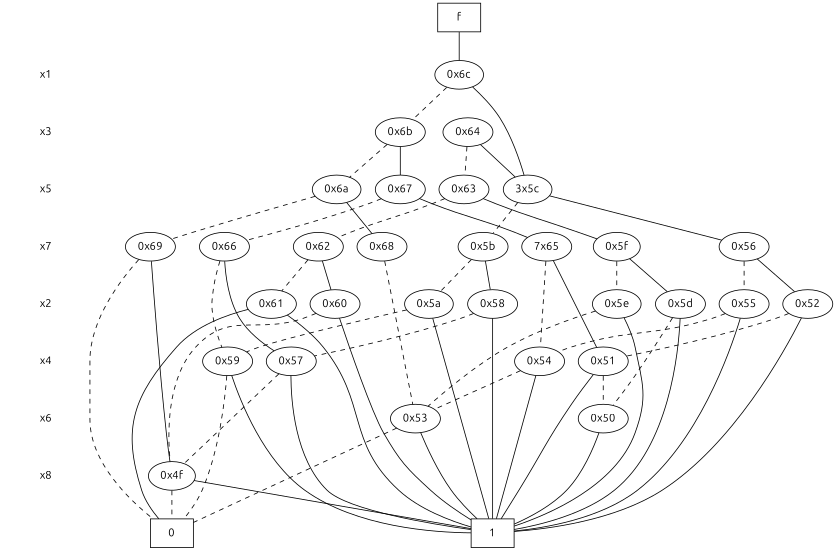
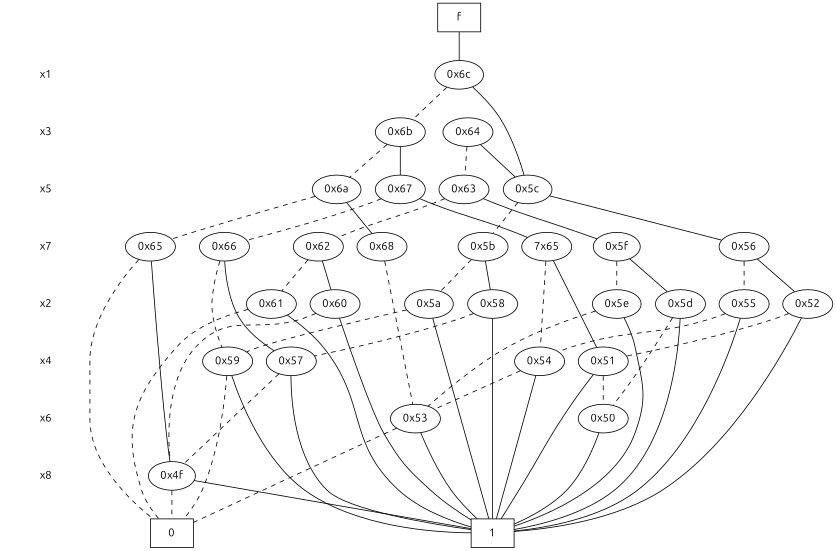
(528, 189) -> (528, 189)
(150, 247) -> (150, 247)
(145, 391) -> (145, 391)
